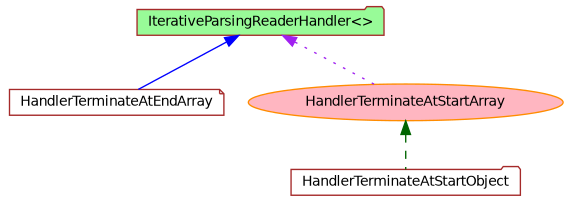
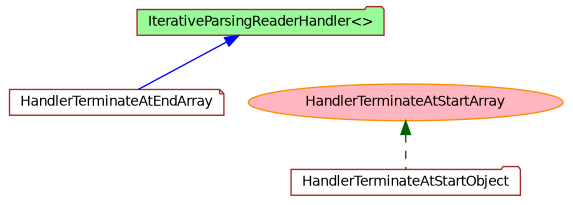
(335, 63) -> none
